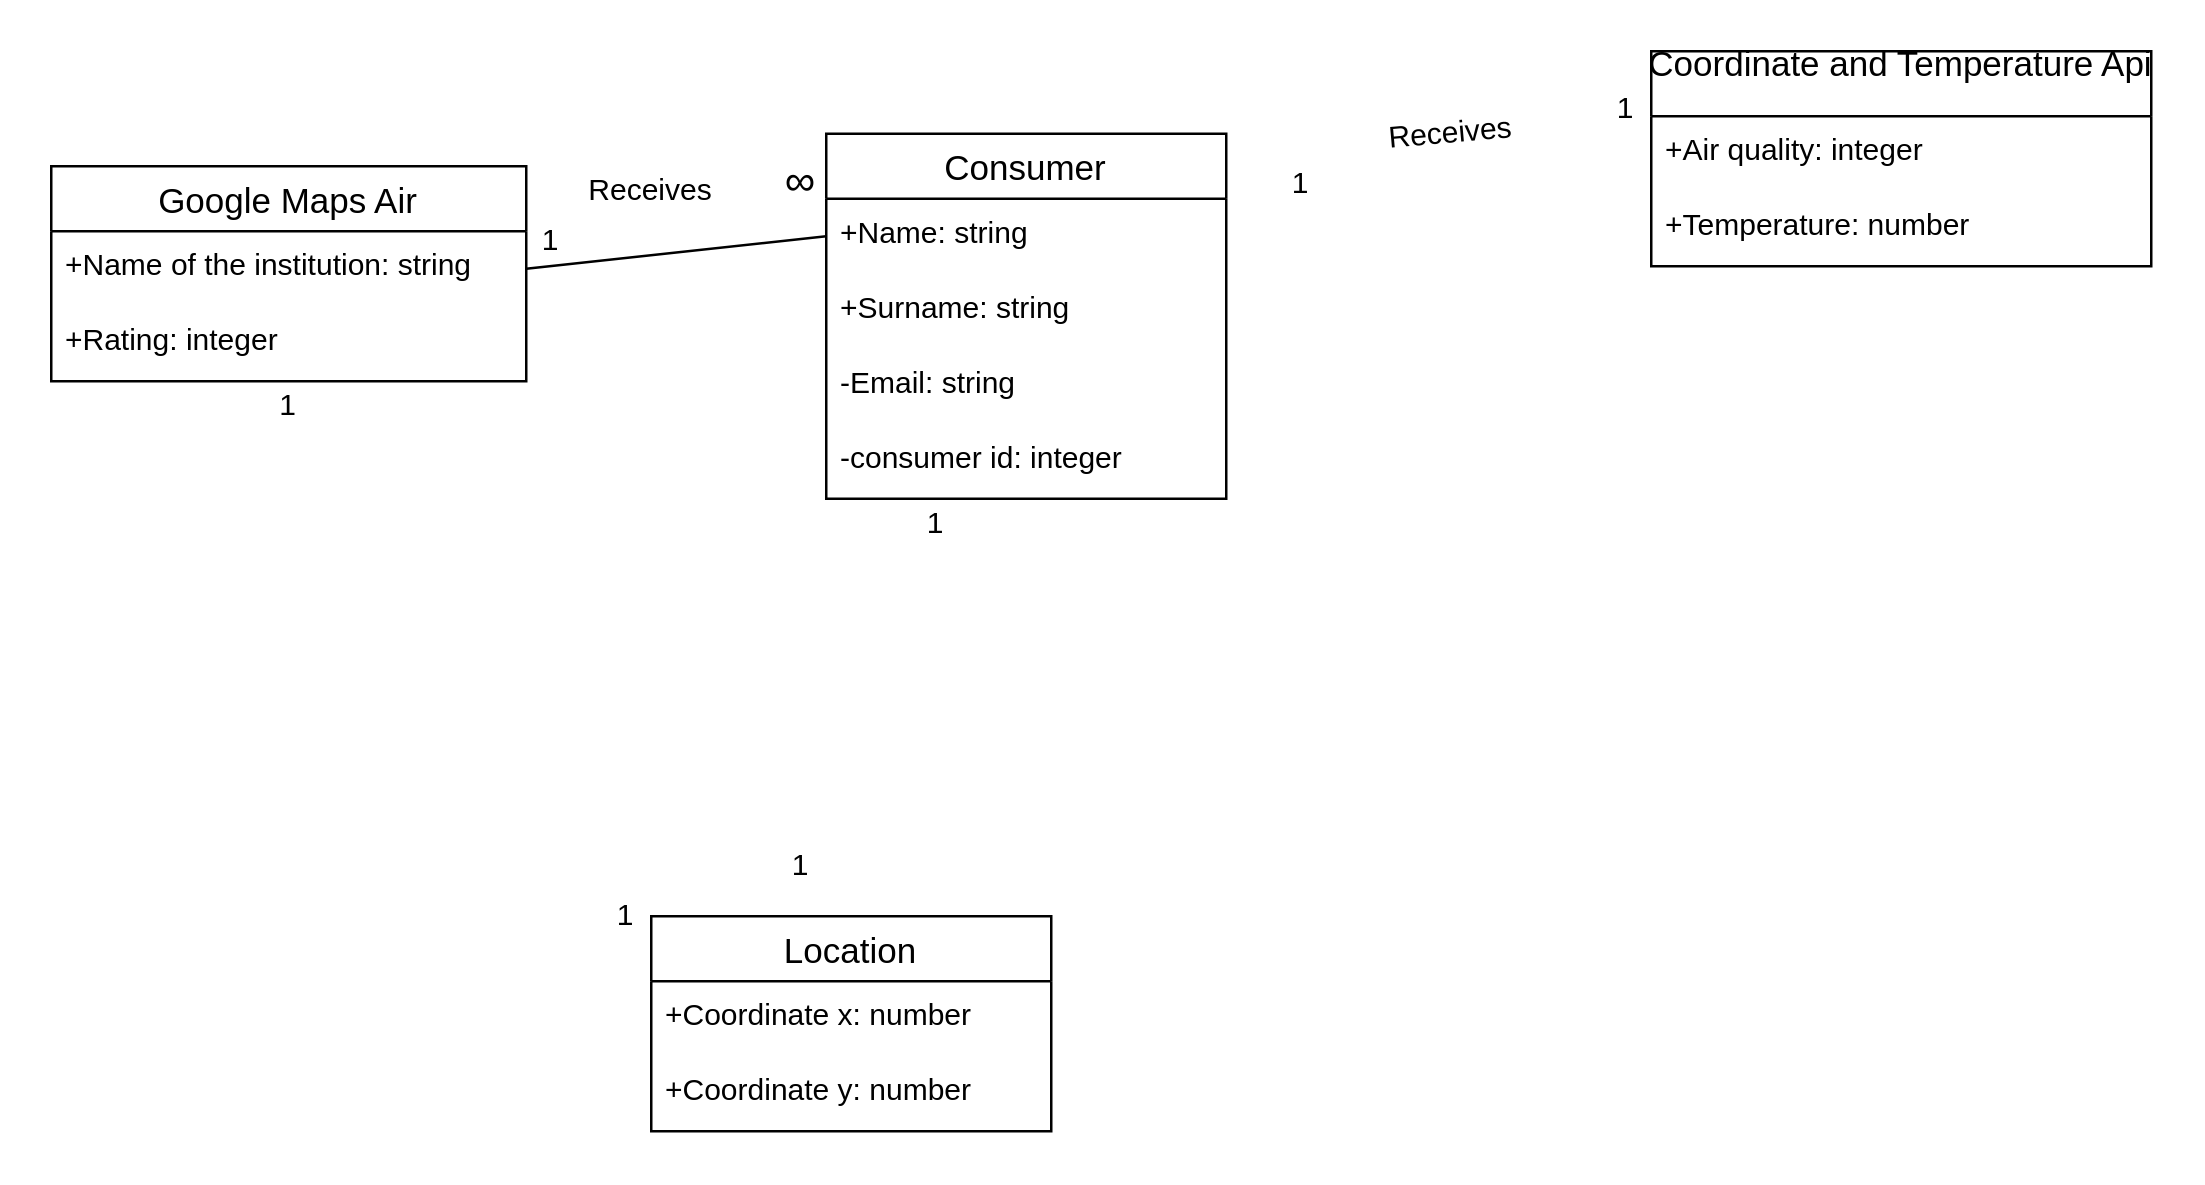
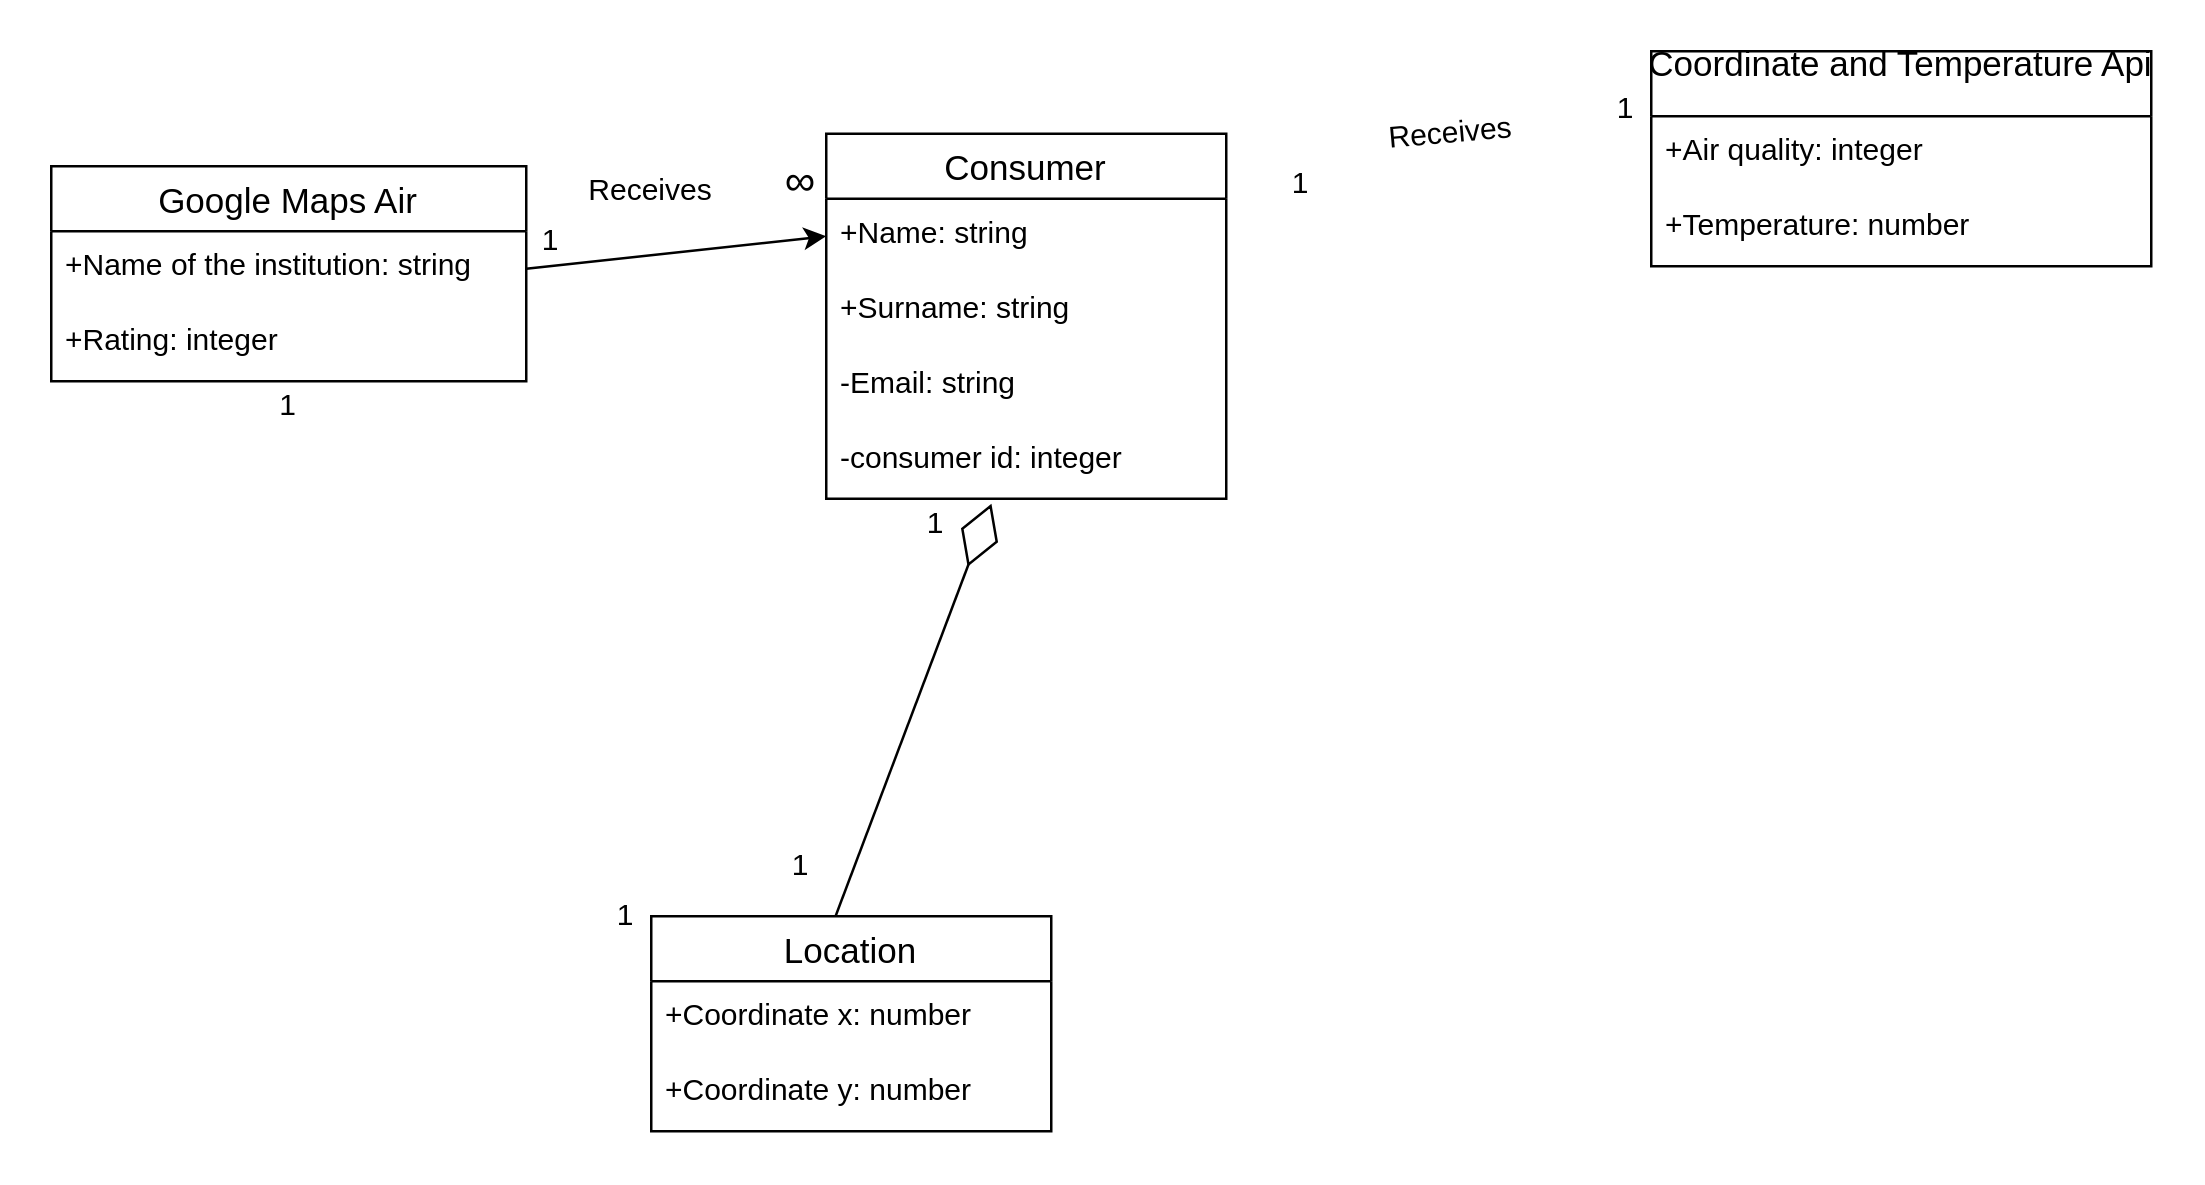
(814, 238) -> (808, 238)
none -> (902, 741)
